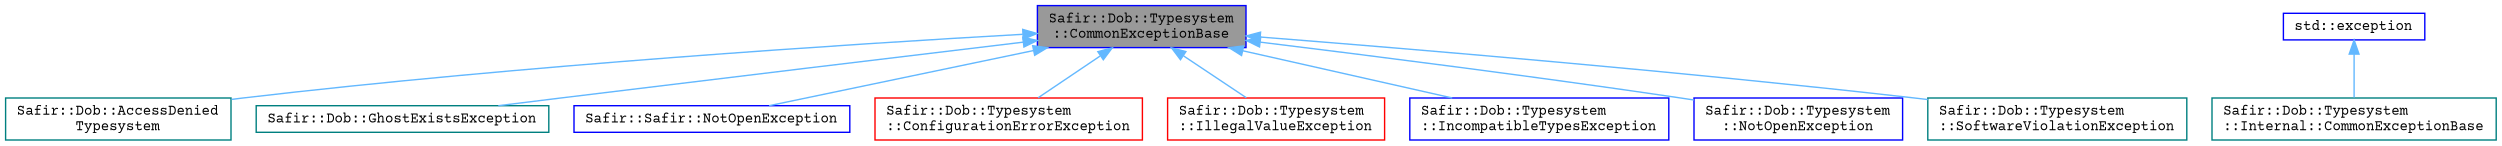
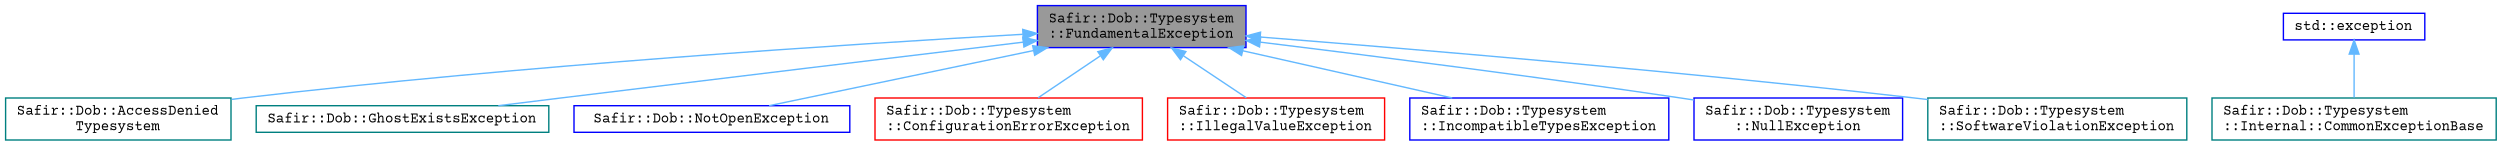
(1142, 27) -> (1142, 27)
(712, 119) -> (712, 119)
(1798, 119) -> (1798, 119)
